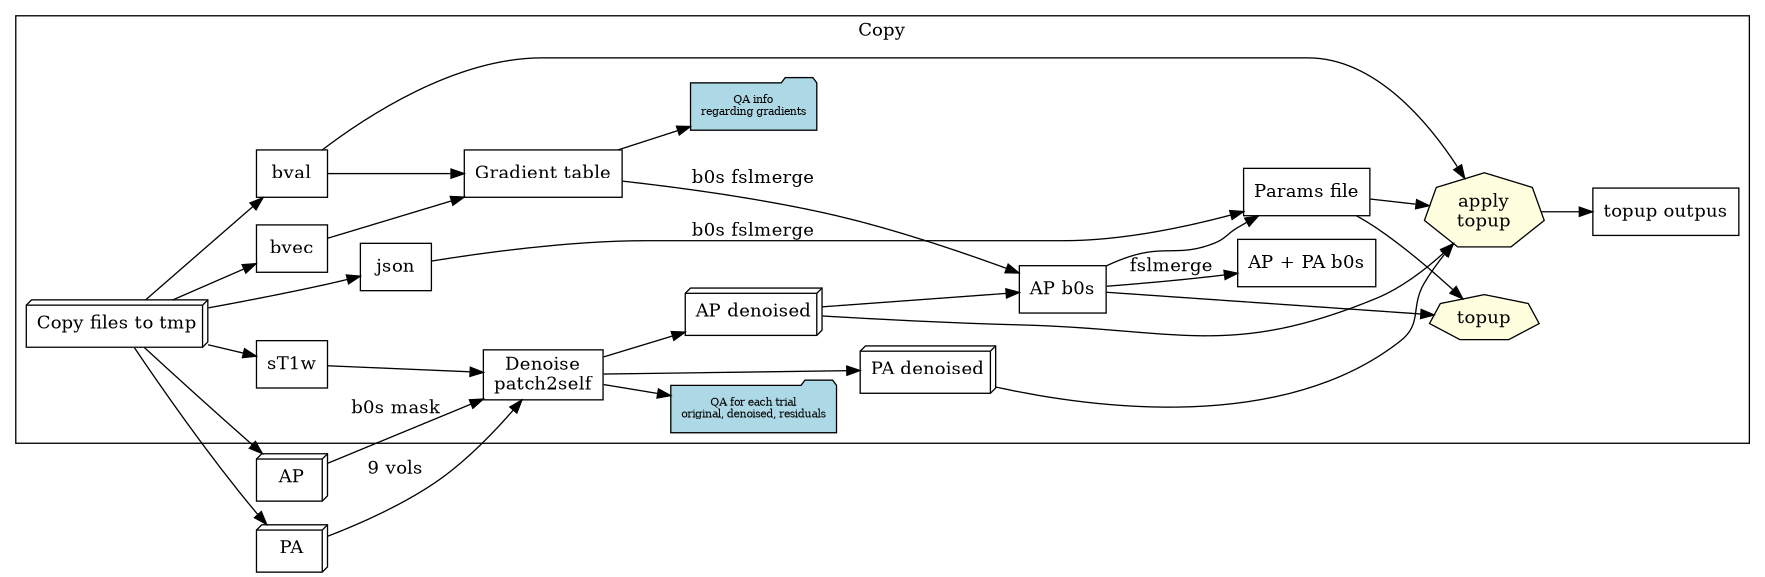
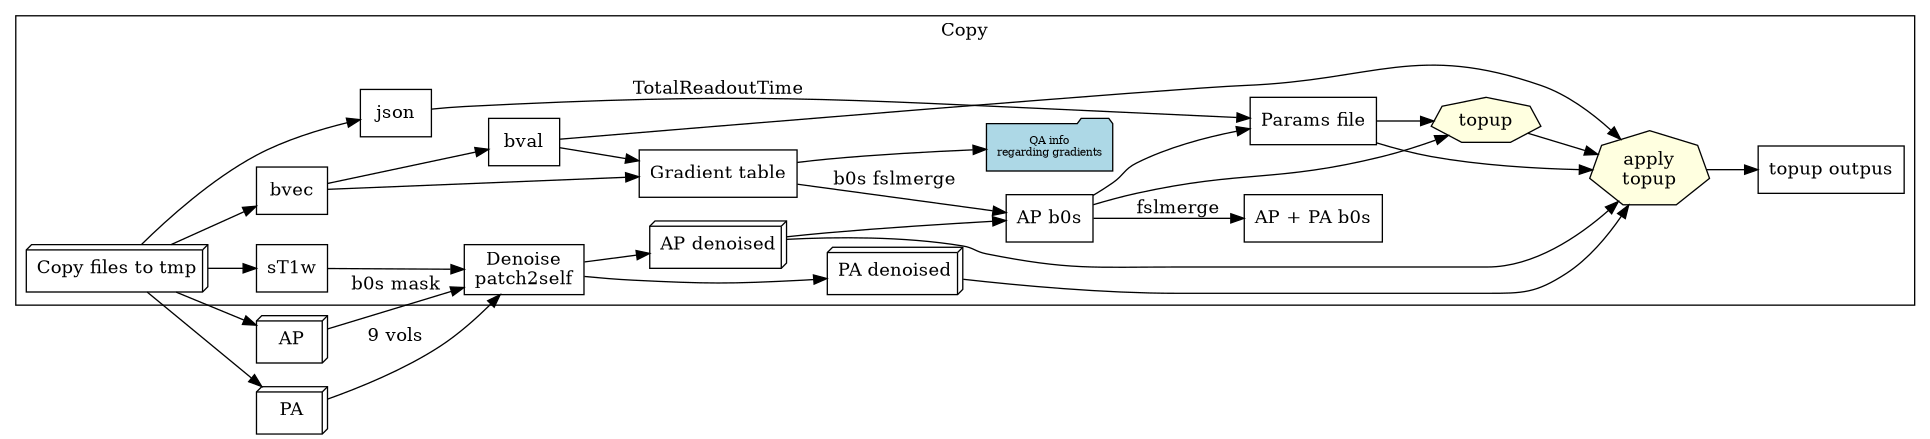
none -> (1556, 142)
(754, 231) -> (718, 89)
(199, 253) -> (402, 168)
(754, 409) -> none
